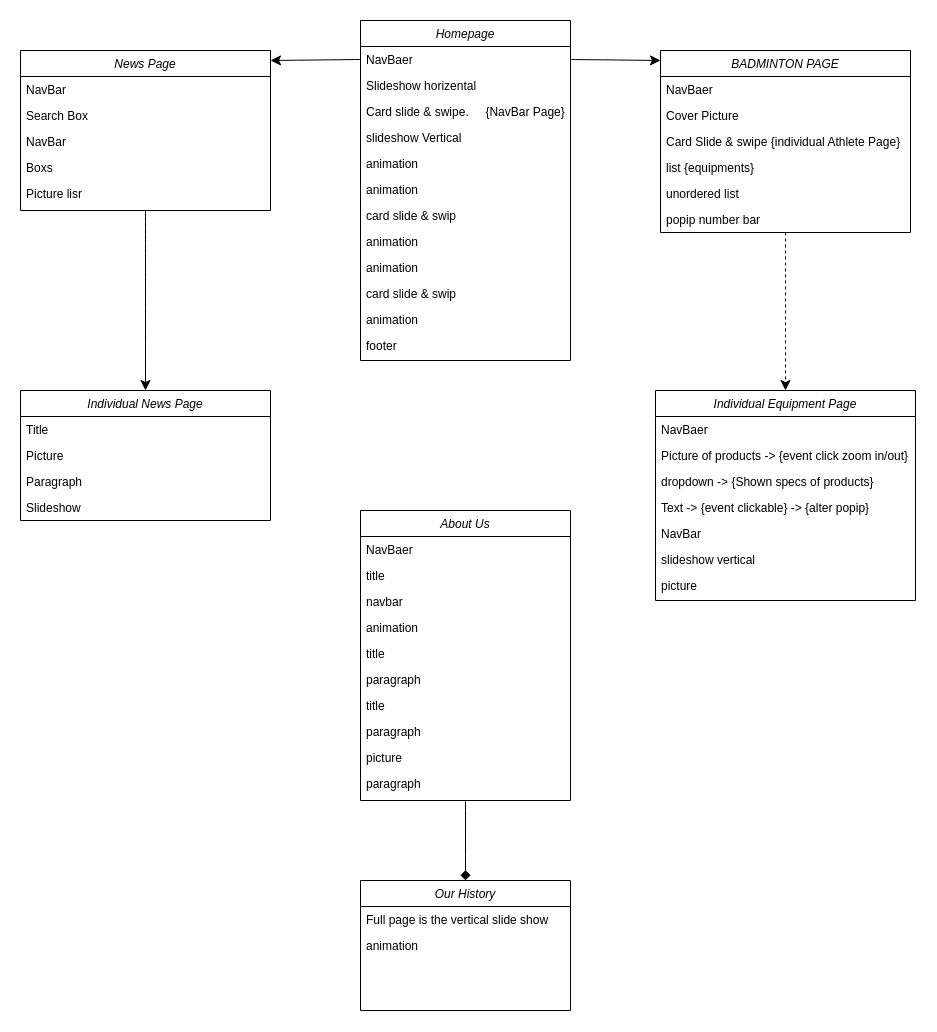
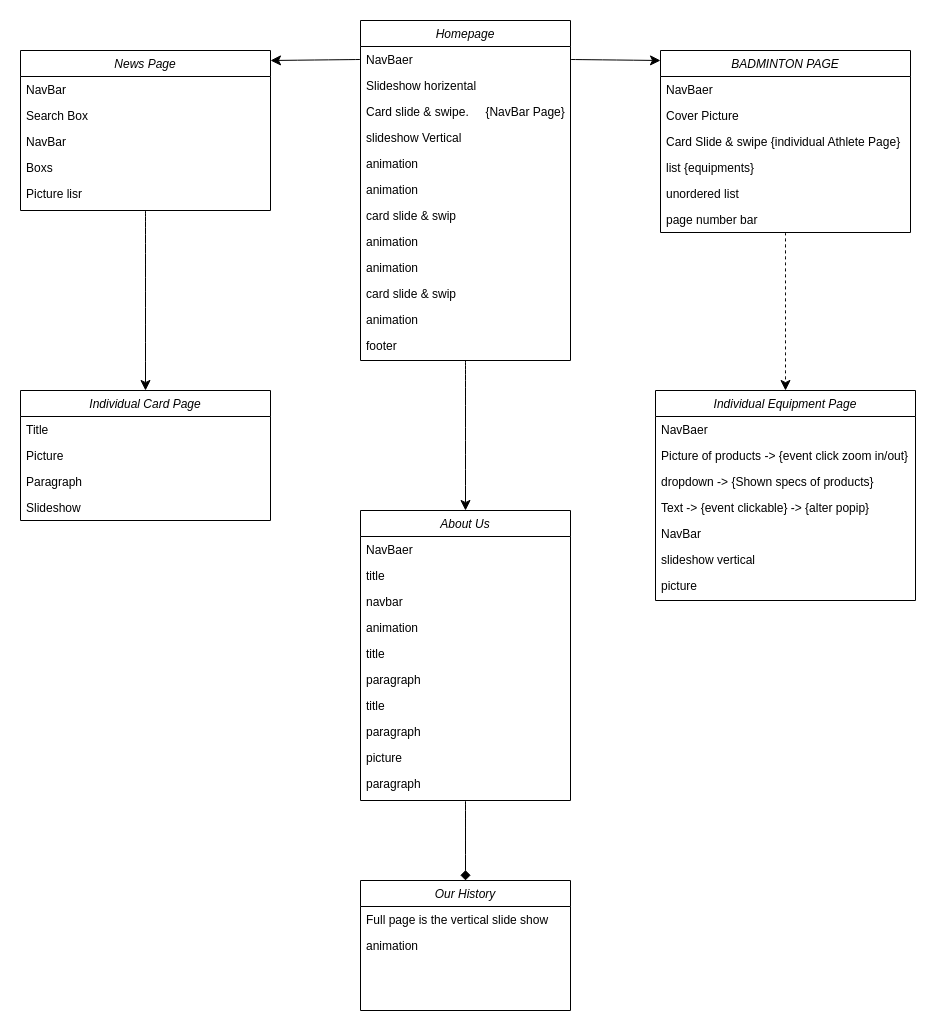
(715, 220) -> (713, 220)
(145, 404) -> (145, 404)
none -> (466, 433)
